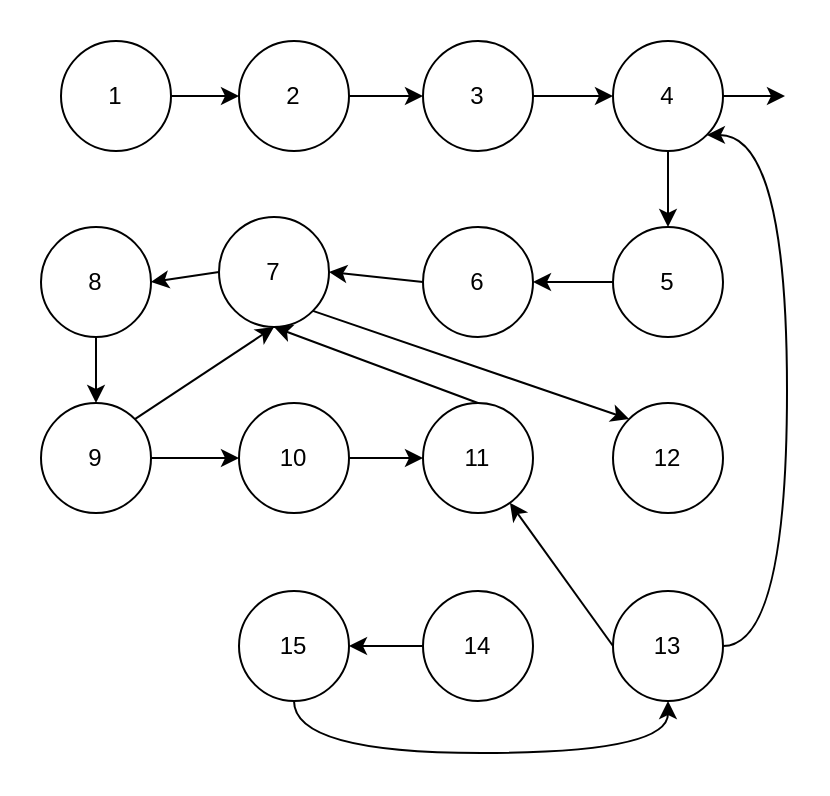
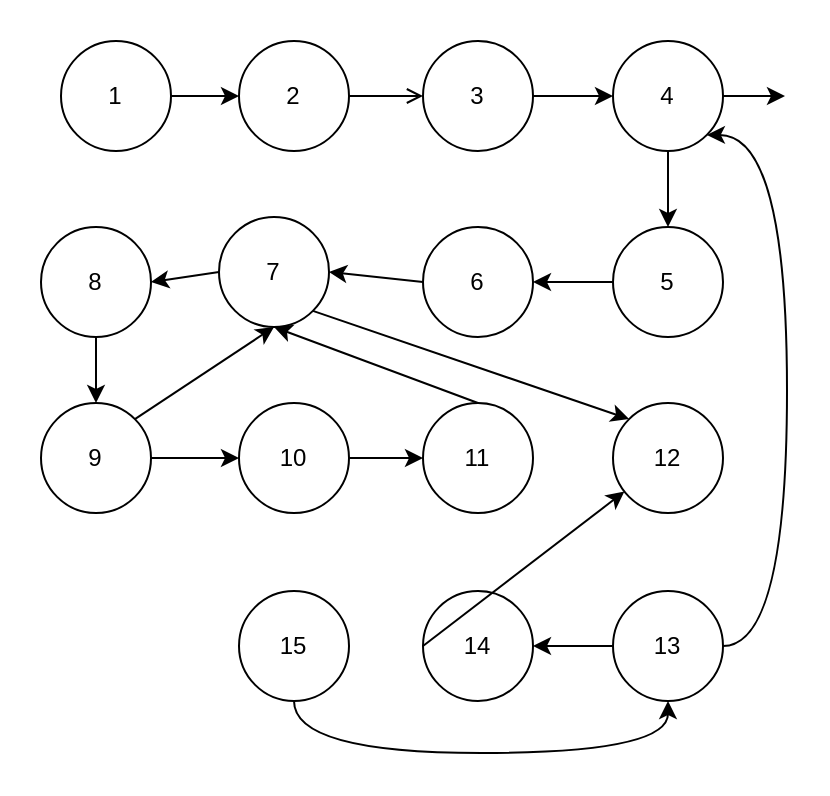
(408, 96) -> (410, 96)
(565, 580) -> (580, 646)
(393, 646) -> (518, 573)
